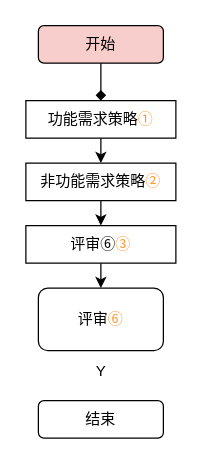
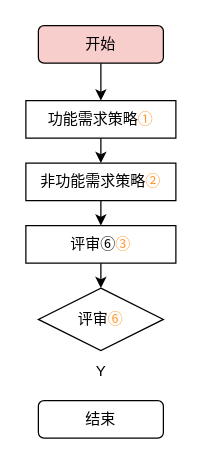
(101, 90) -> (101, 91)
(101, 319) -> (101, 319)
